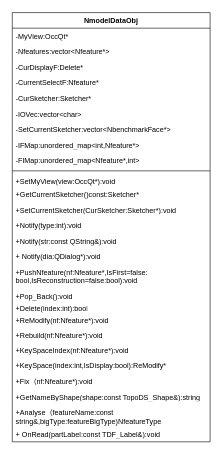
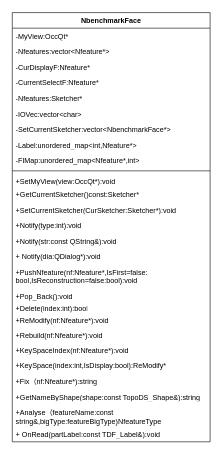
(111, 21) -> (111, 21)
(52, 68) -> (57, 68)
(59, 99) -> (55, 99)
(84, 146) -> (83, 146)
(60, 382) -> (64, 382)
